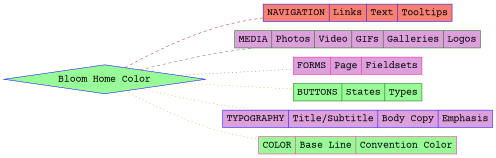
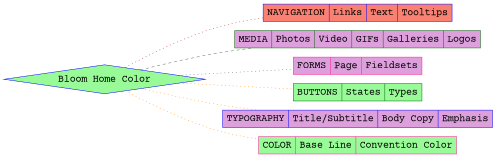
(192, 36) -> (192, 36)
